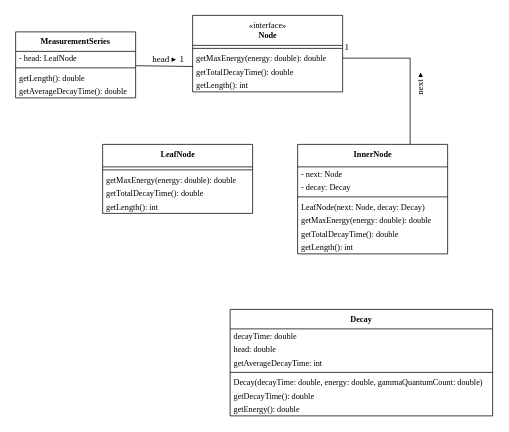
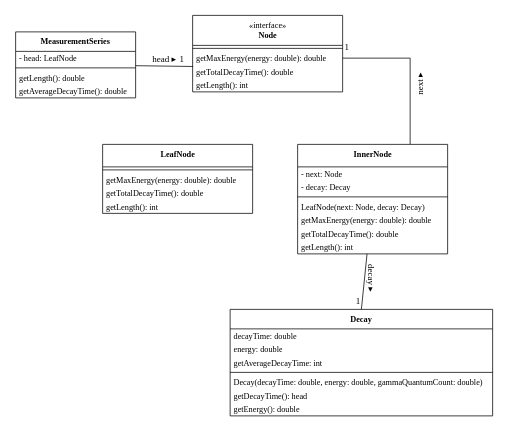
none -> (364, 282)
(258, 349) -> (263, 349)
(280, 396) -> (276, 396)
